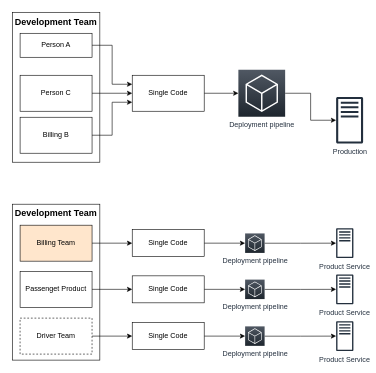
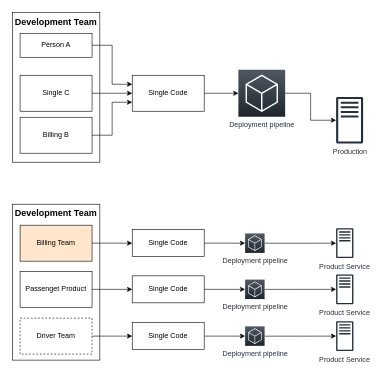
(56, 93) -> (56, 93)
